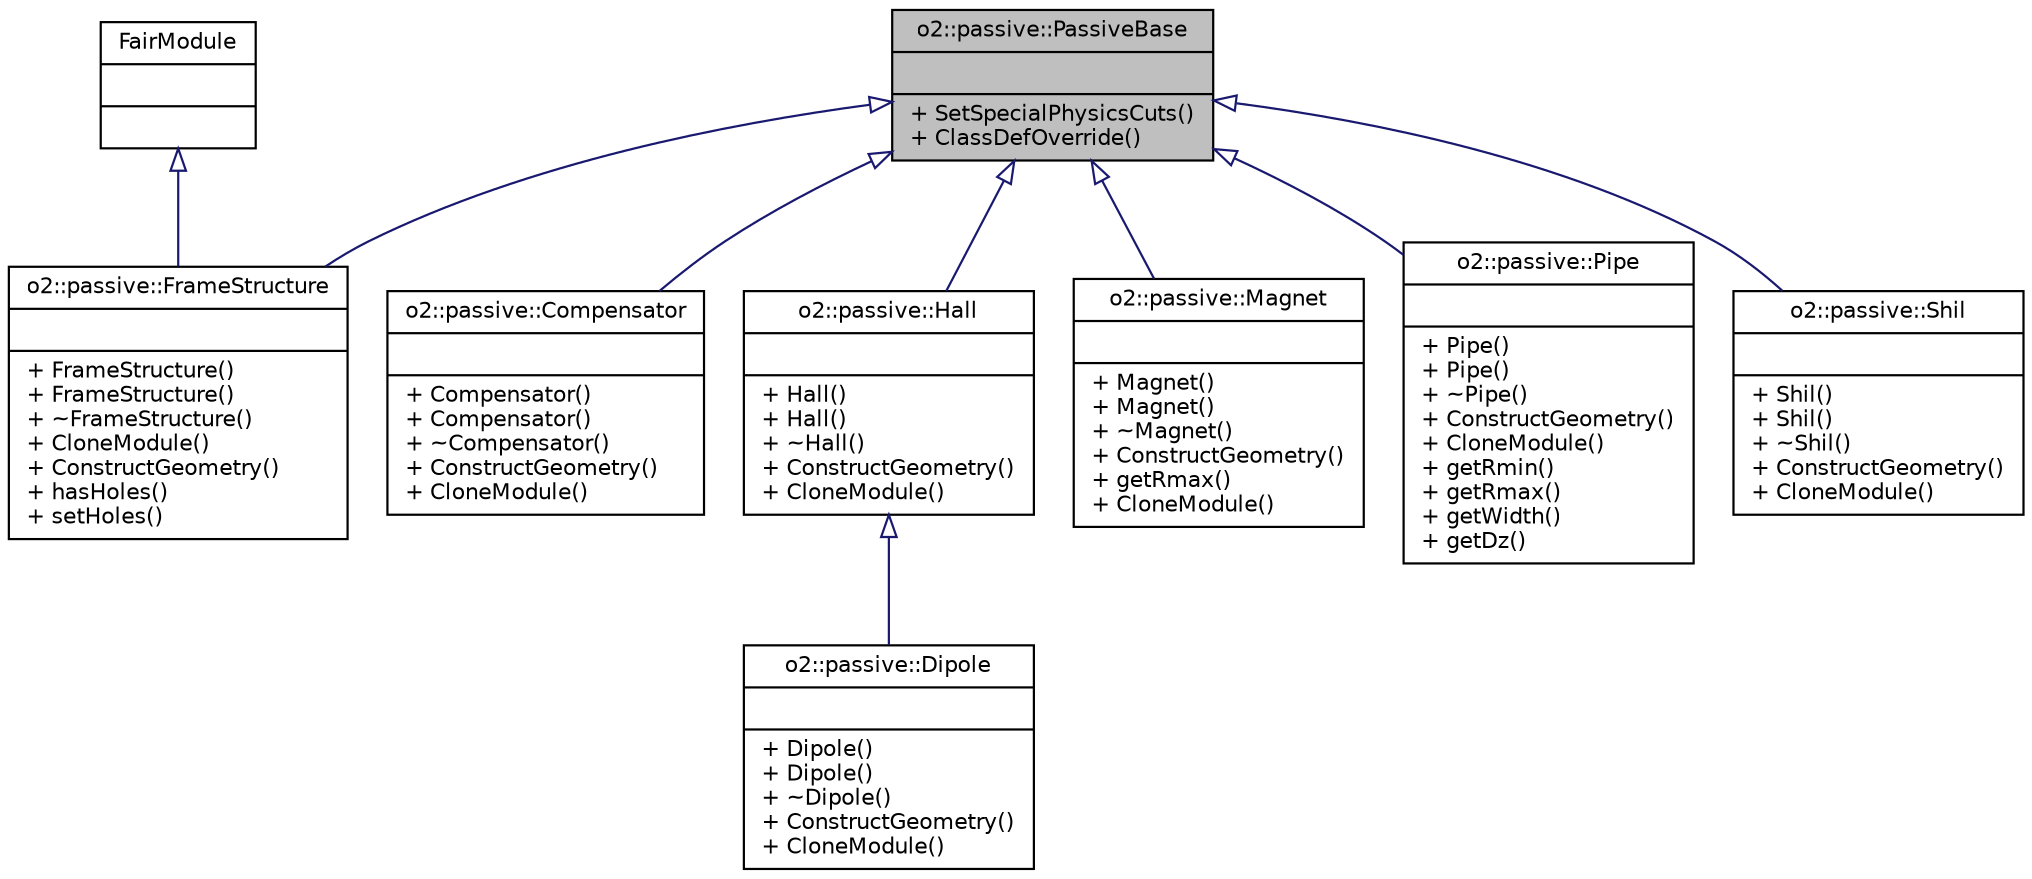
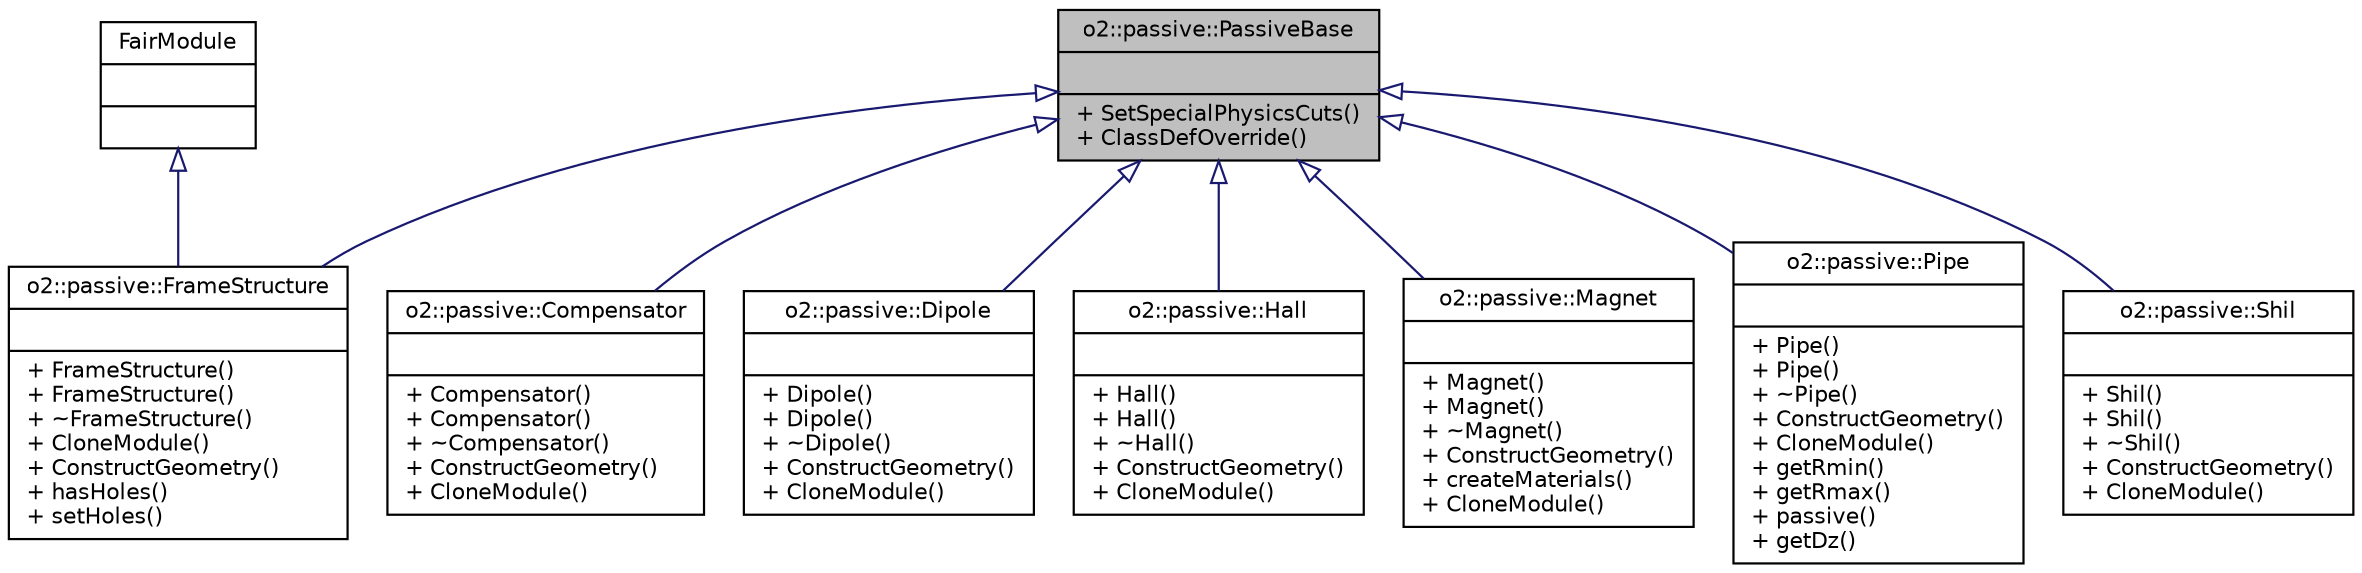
(1162, 480) -> (1528, 480)
(1492, 517) -> (1814, 517)
(889, 591) -> (1063, 233)
